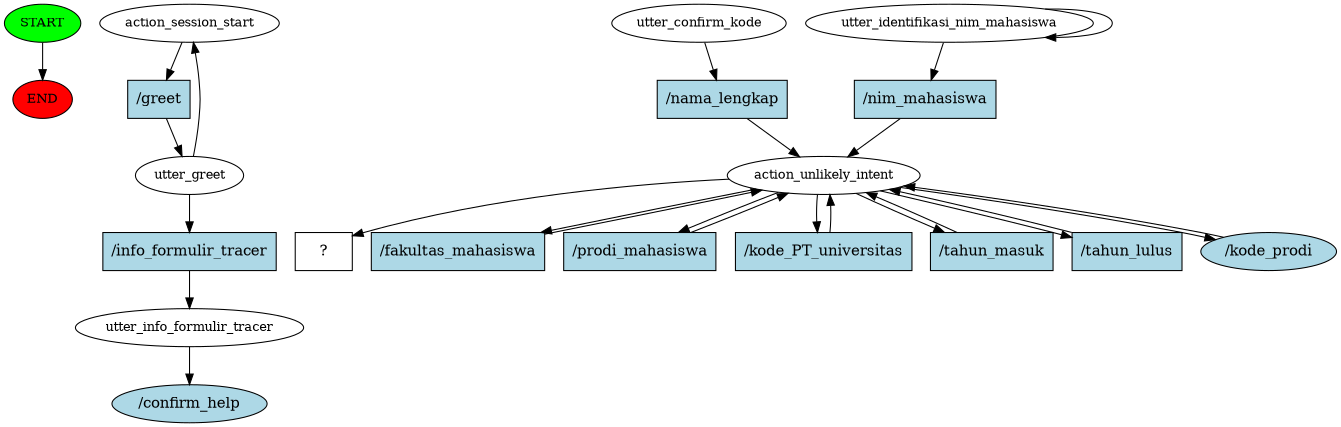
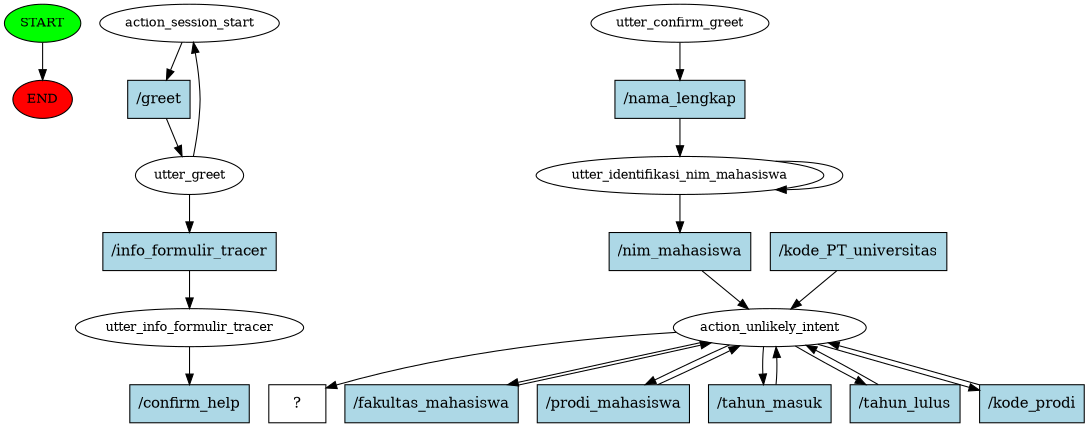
(699, 23) -> (680, 23)
(769, 135) -> (680, 132)
(817, 208) -> none
(1269, 252) -> (1032, 404)
(190, 404) -> (190, 404)
